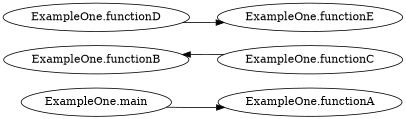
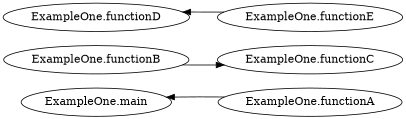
(199, 23) -> (207, 12)
(207, 54) -> (199, 65)
(192, 107) -> (199, 97)
